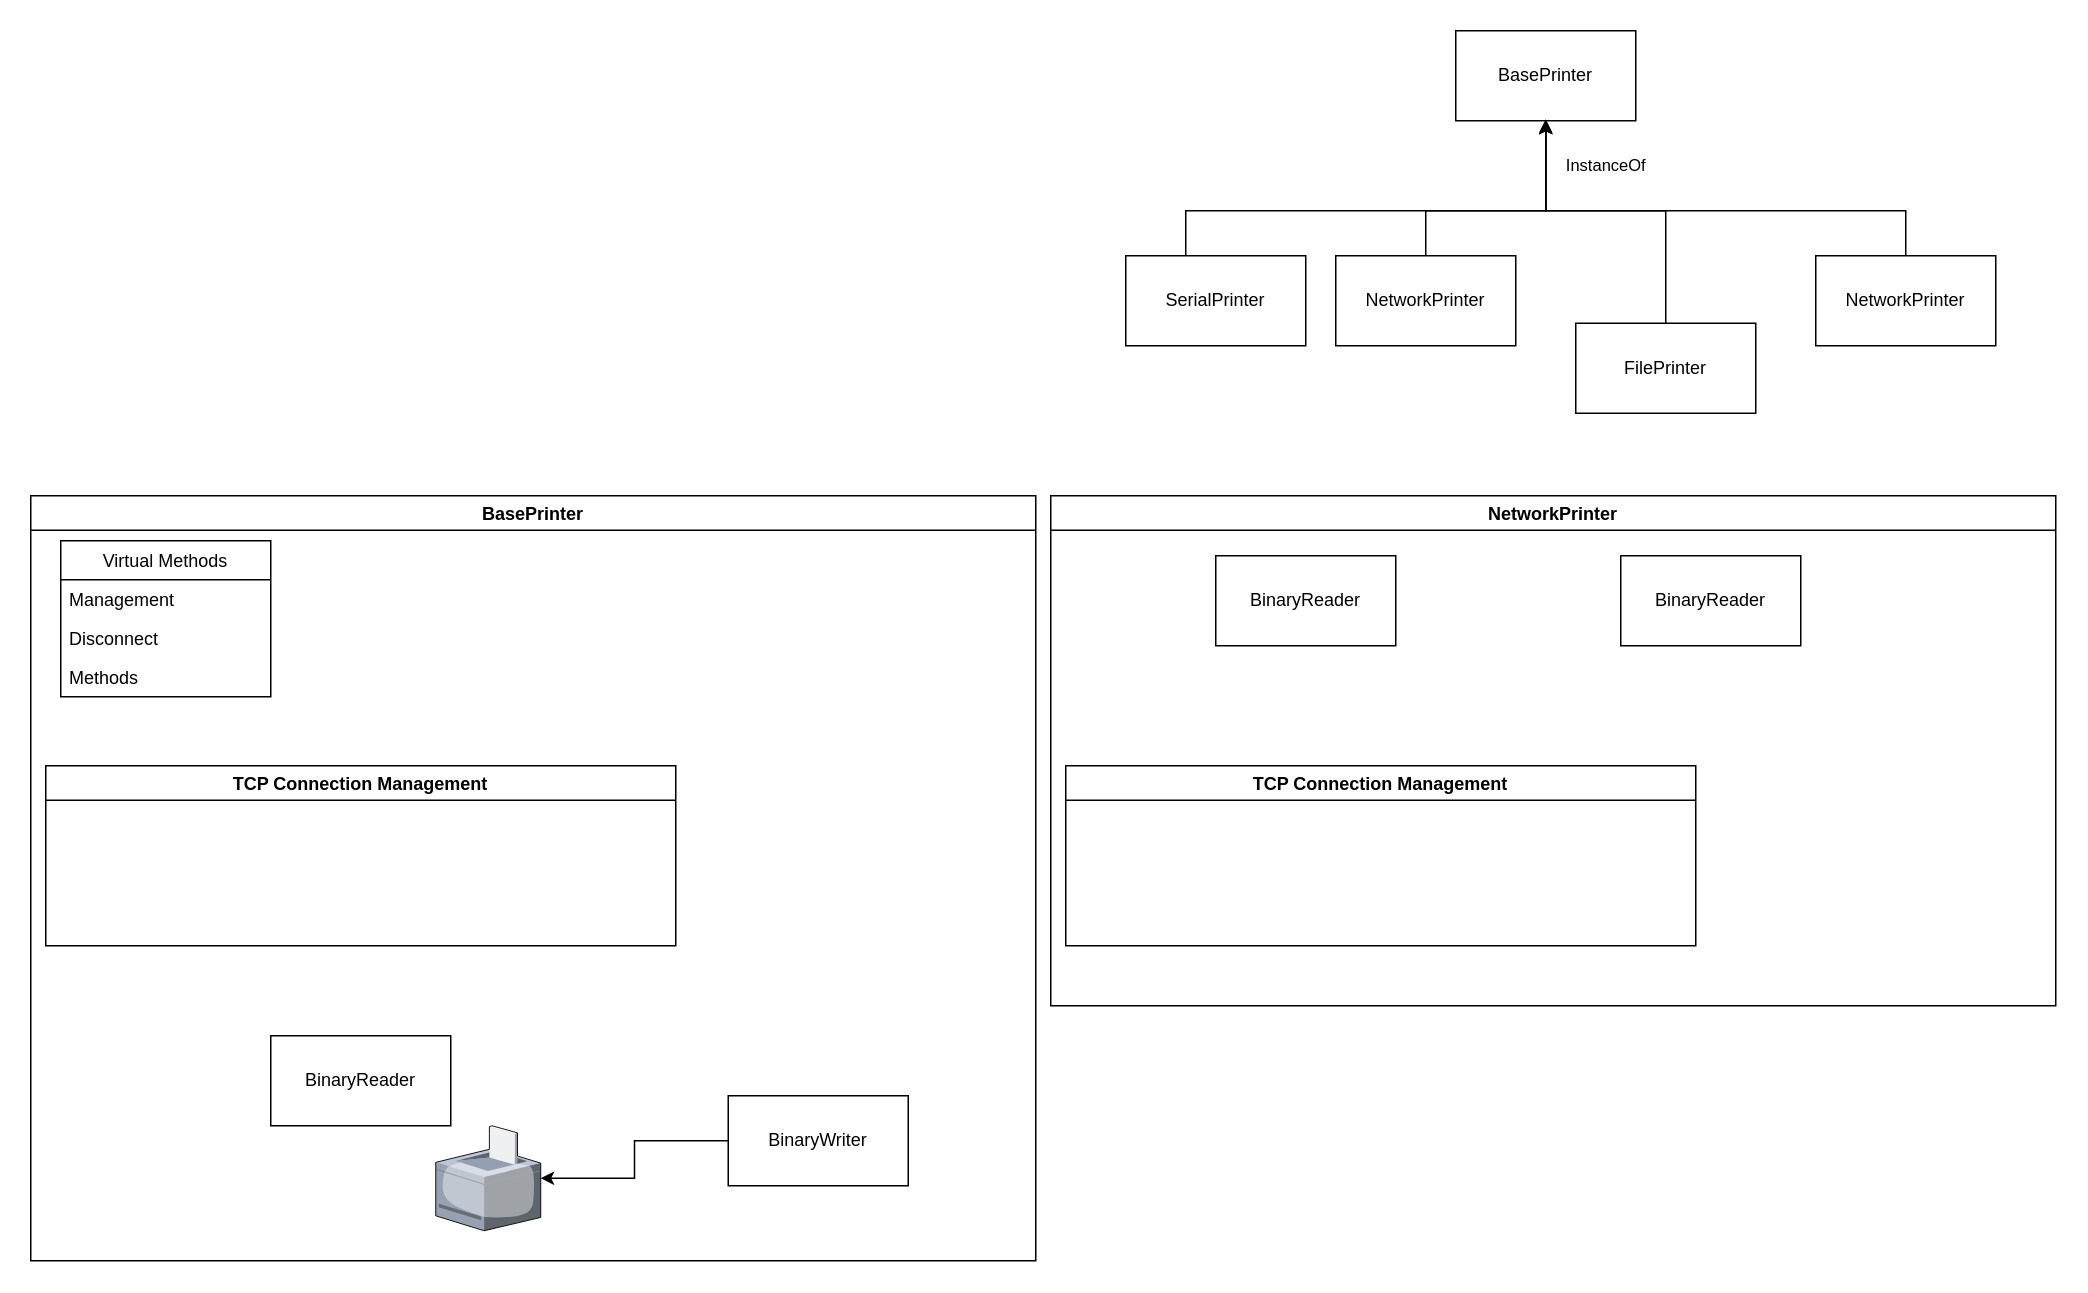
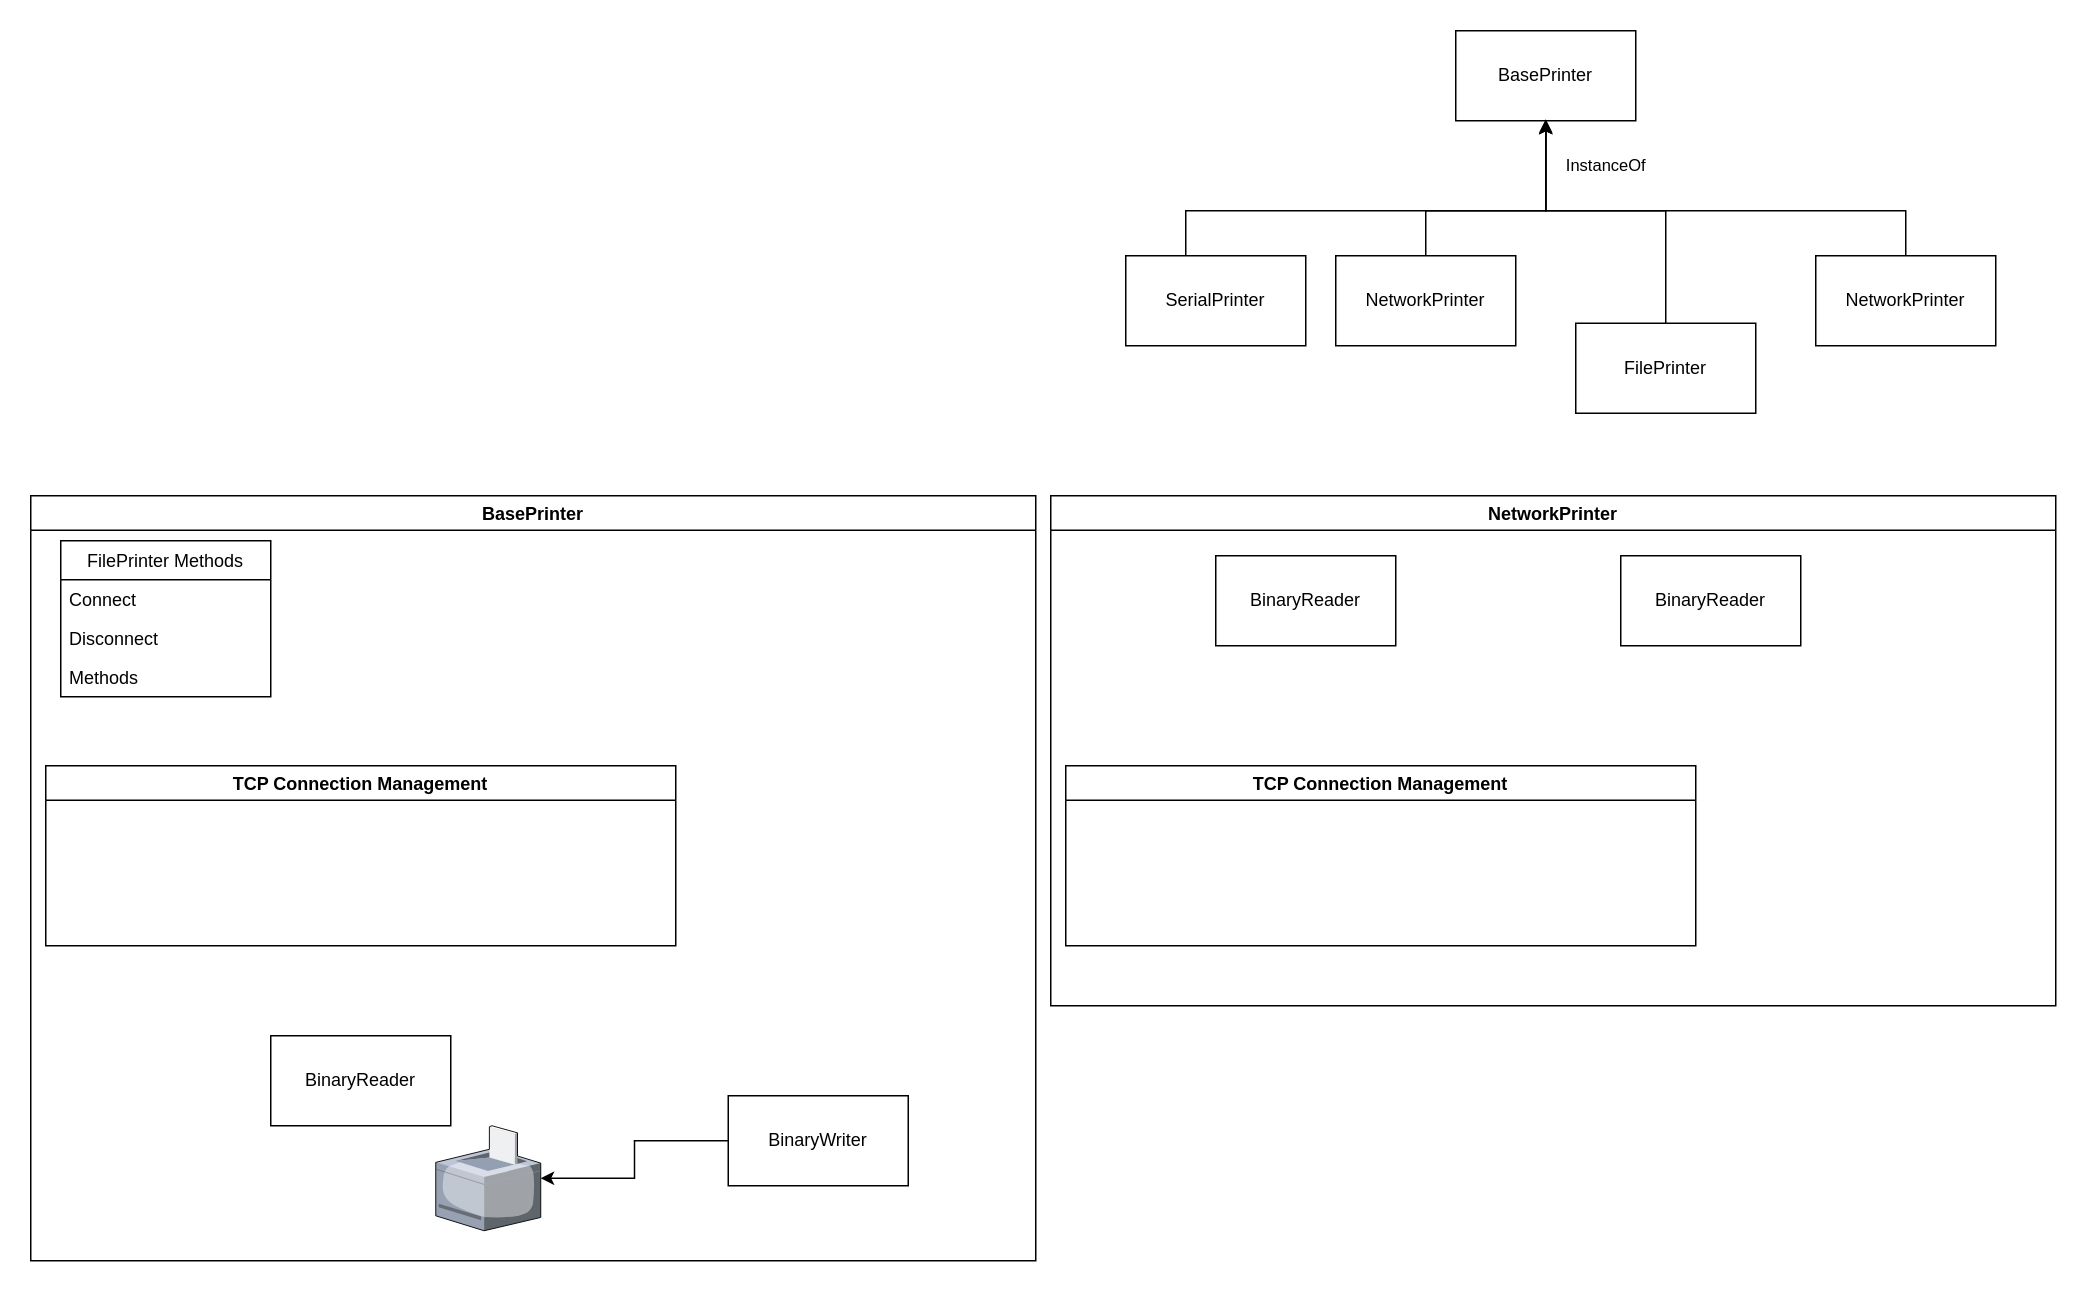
(165, 561) -> (165, 561)
(119, 600) -> (104, 600)
